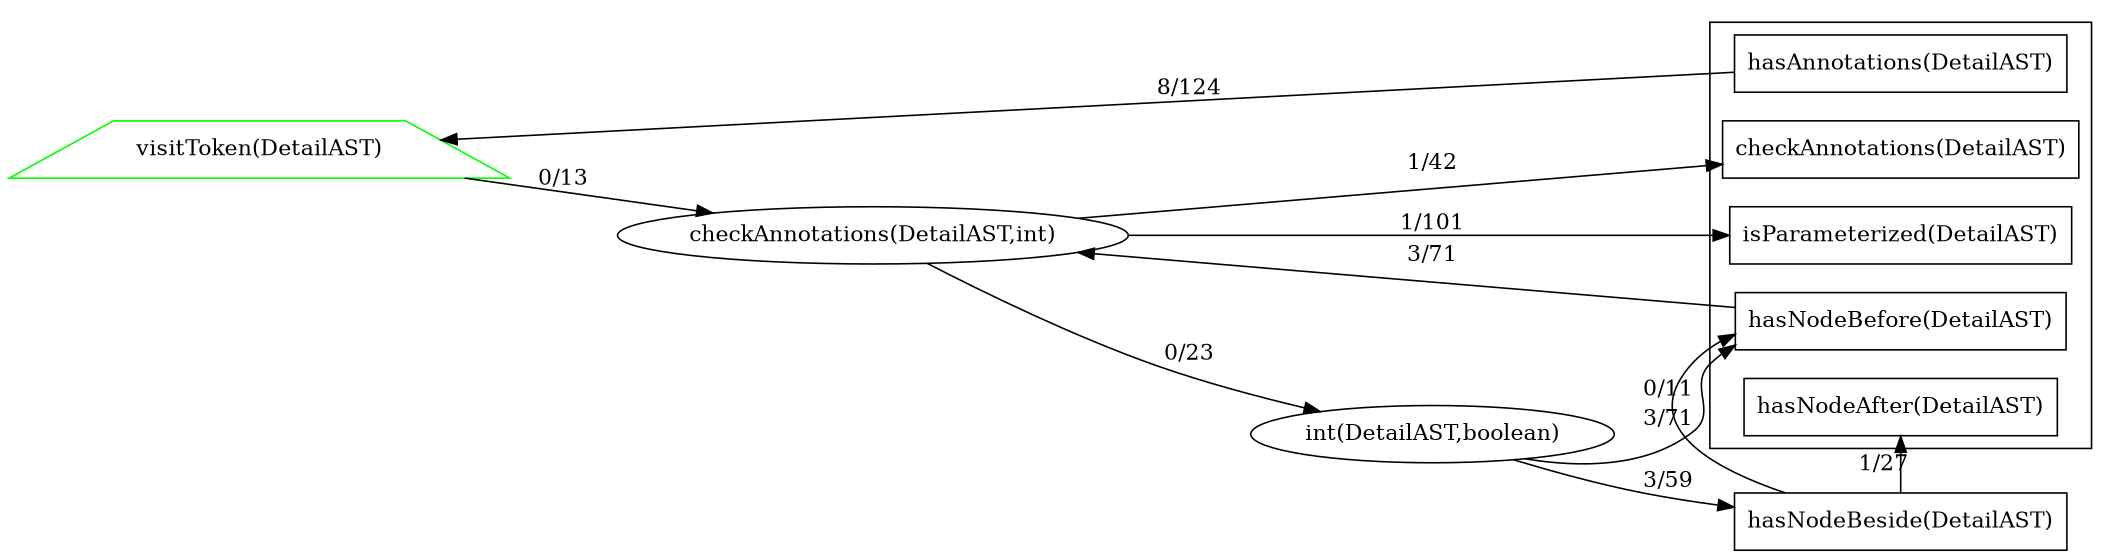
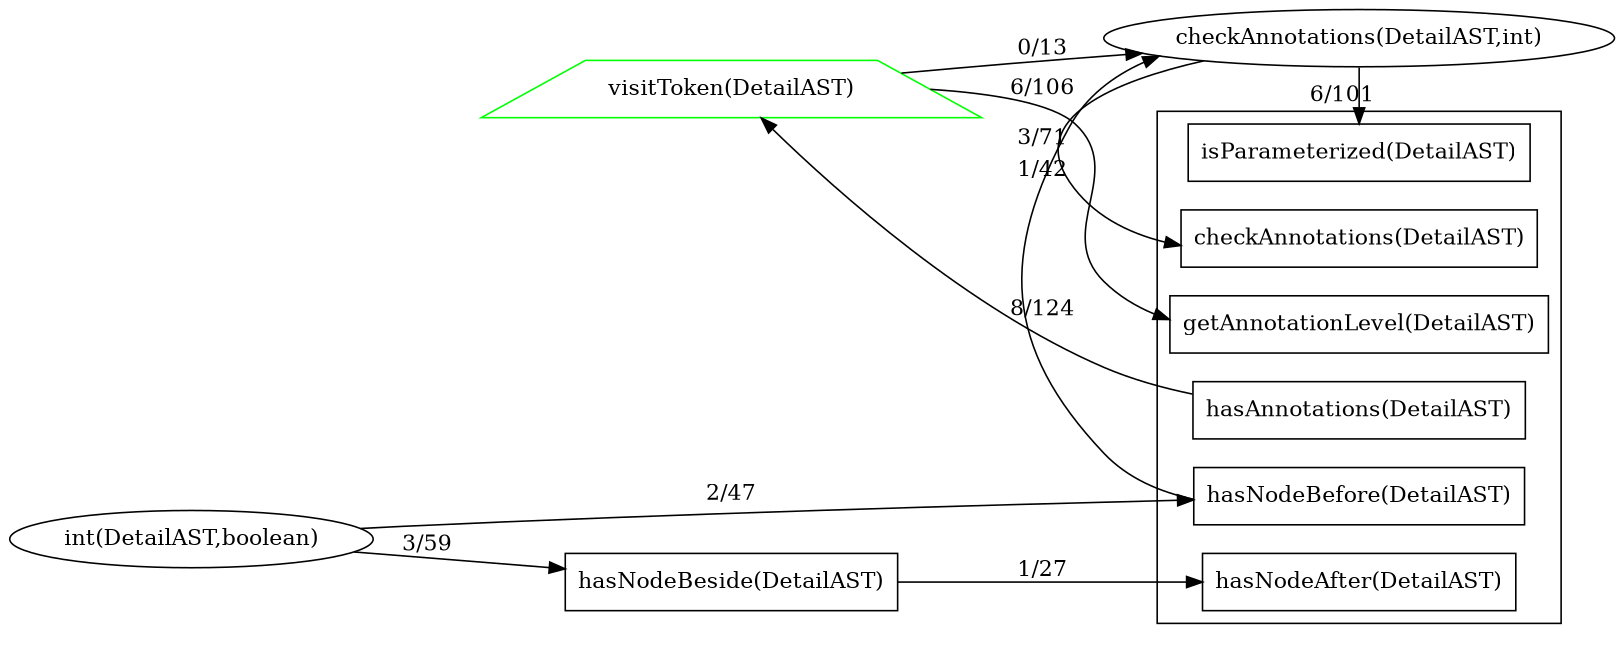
(1433, 223) -> (1342, 95)
none -> (1359, 324)
(1111, 348) -> none
(1669, 419) -> (731, 494)
(1693, 445) -> none
